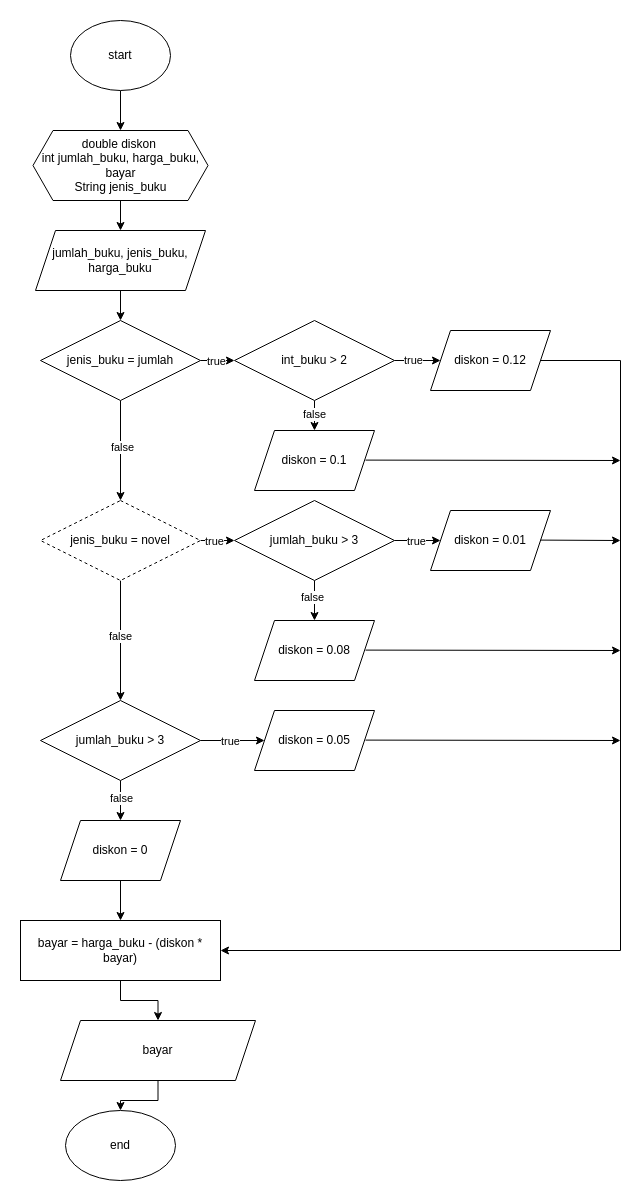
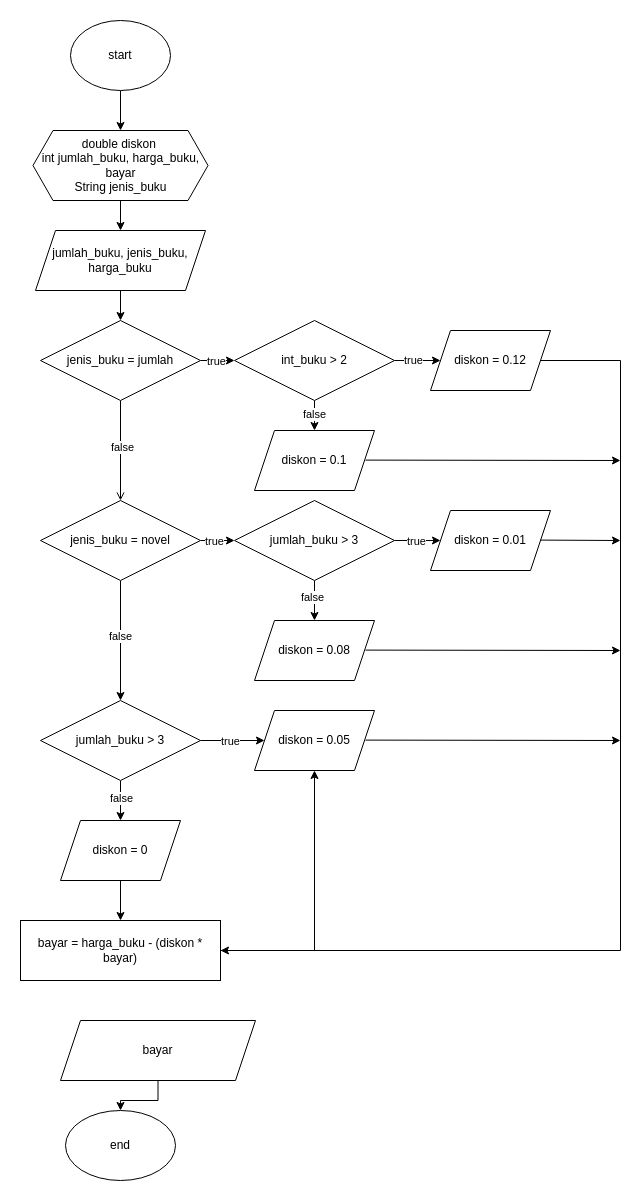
(121, 492) -> (121, 494)
(121, 541) -> (121, 541)
(136, 1001) -> (315, 863)
